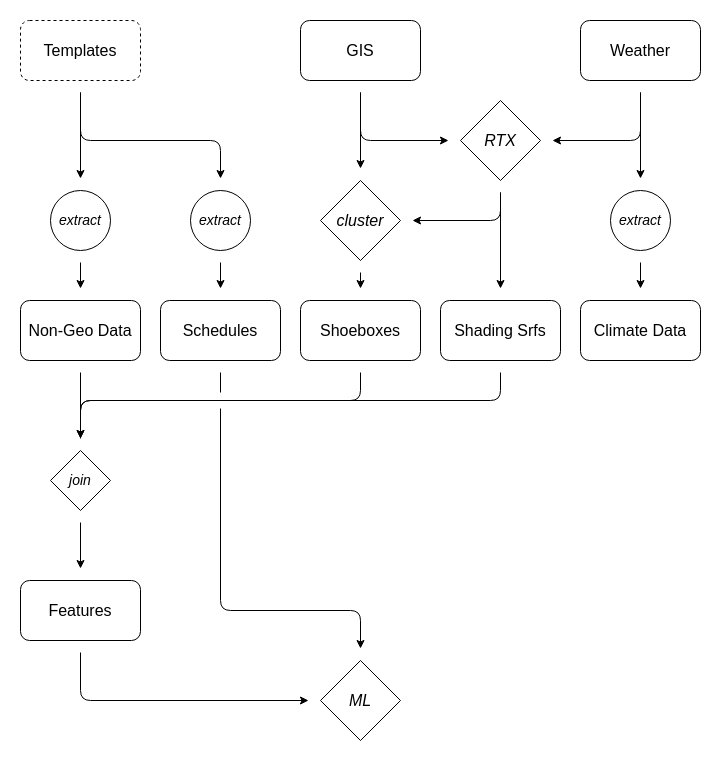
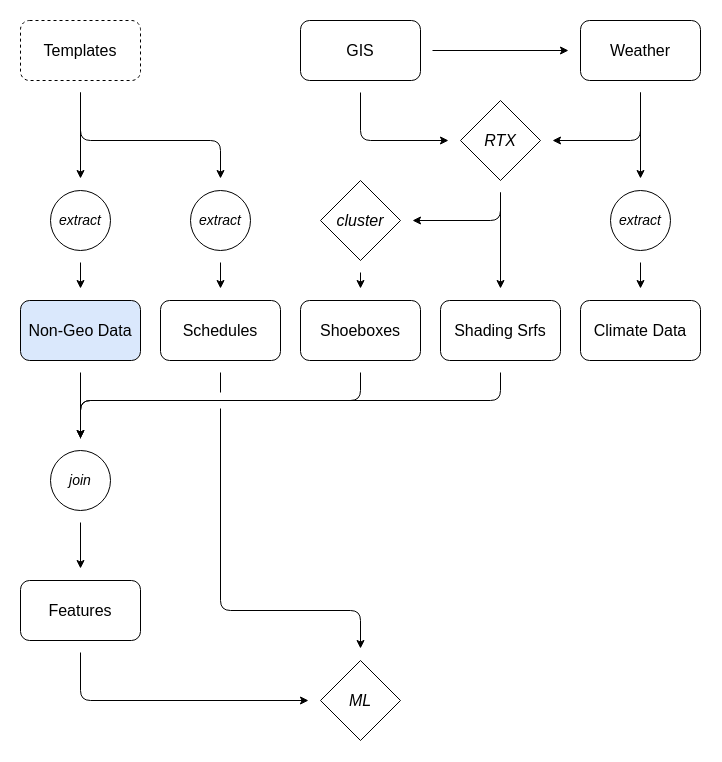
(361, 149) -> (497, 51)
(81, 331) -> (81, 331)
(81, 481) -> (81, 481)
